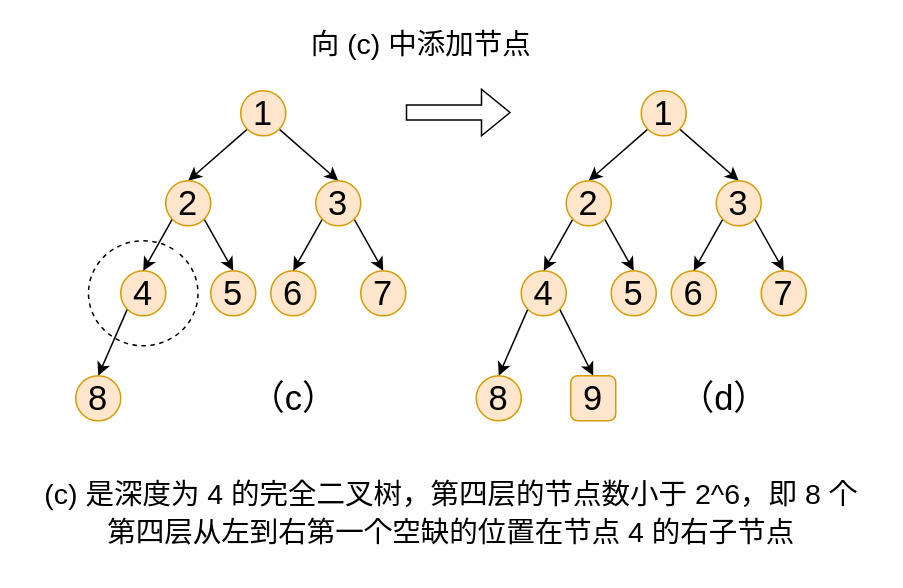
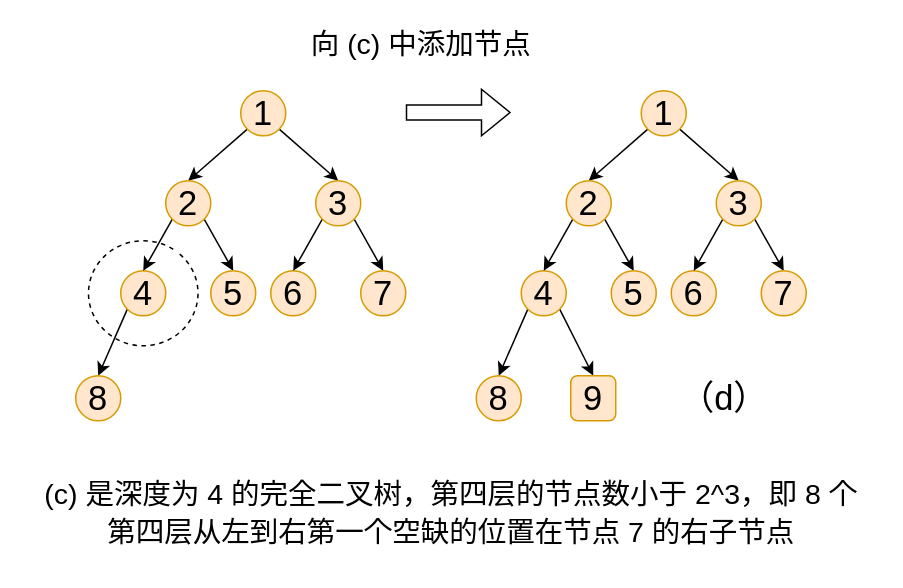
(293, 398) -> none
(452, 496) -> (452, 496)
(452, 533) -> (452, 533)
